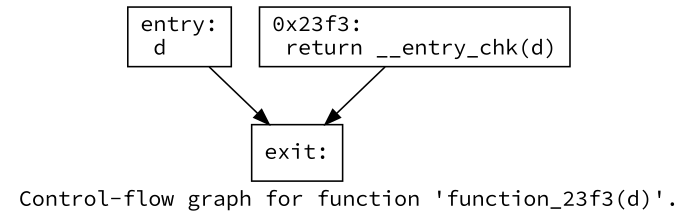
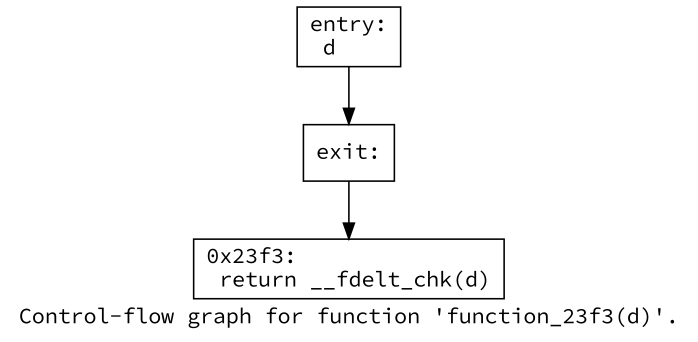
(415, 48) -> (349, 280)
(361, 90) -> (349, 202)
